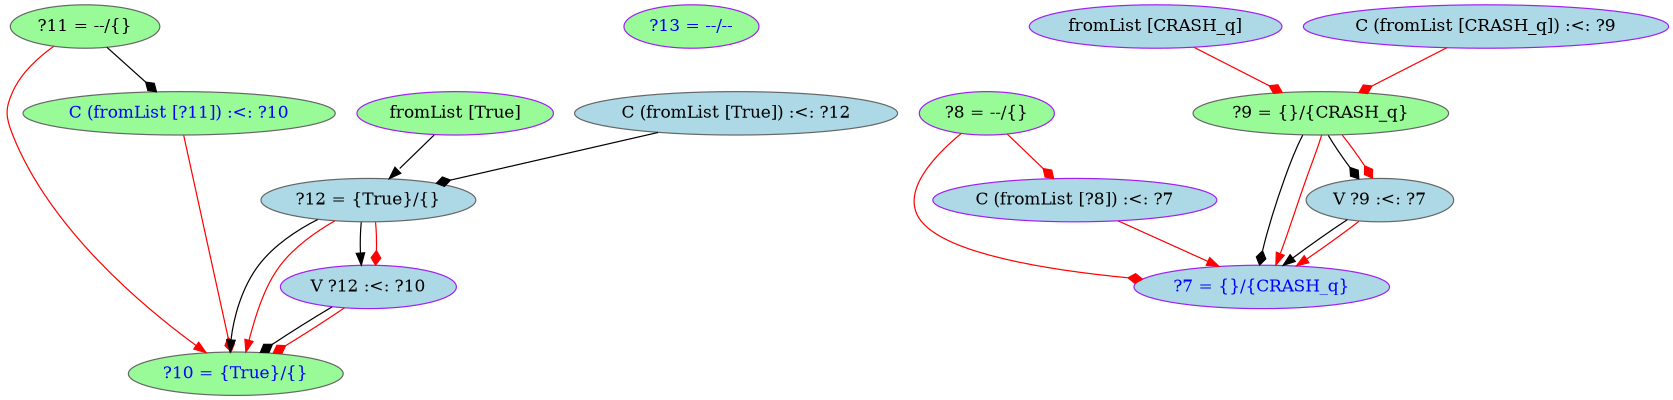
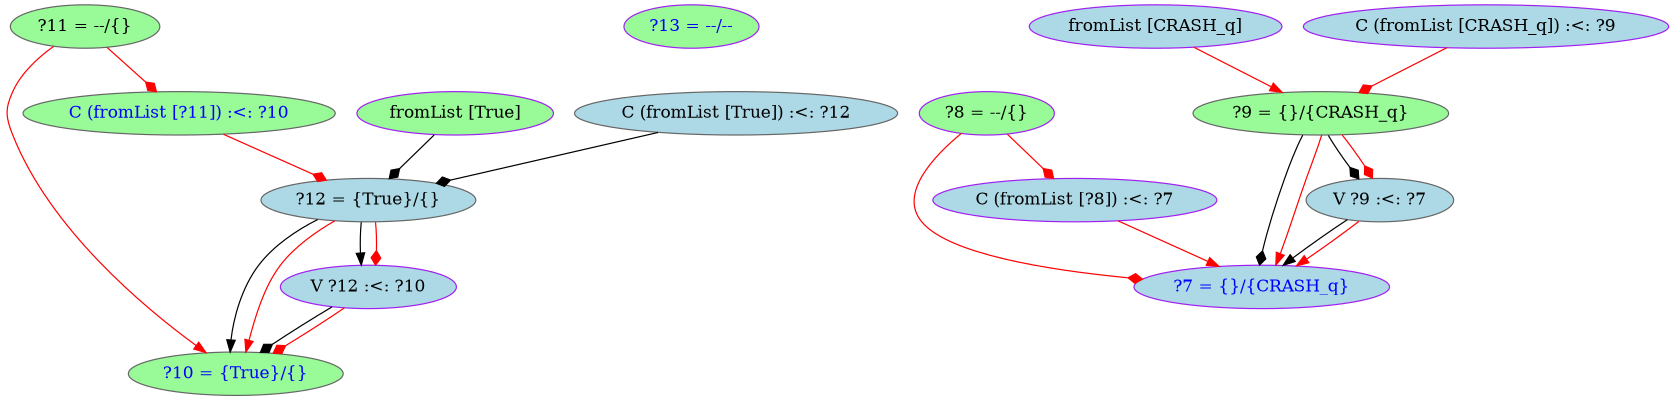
(126, 65) -> (126, 65)
(1233, 67) -> (1233, 67)
(417, 152) -> (417, 152)
(206, 236) -> (268, 154)
